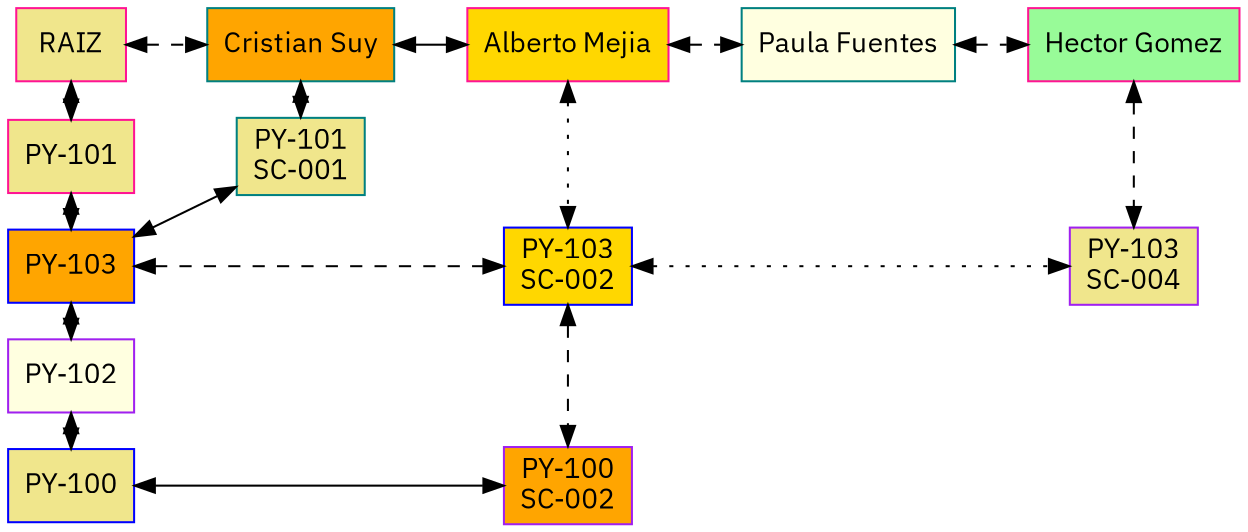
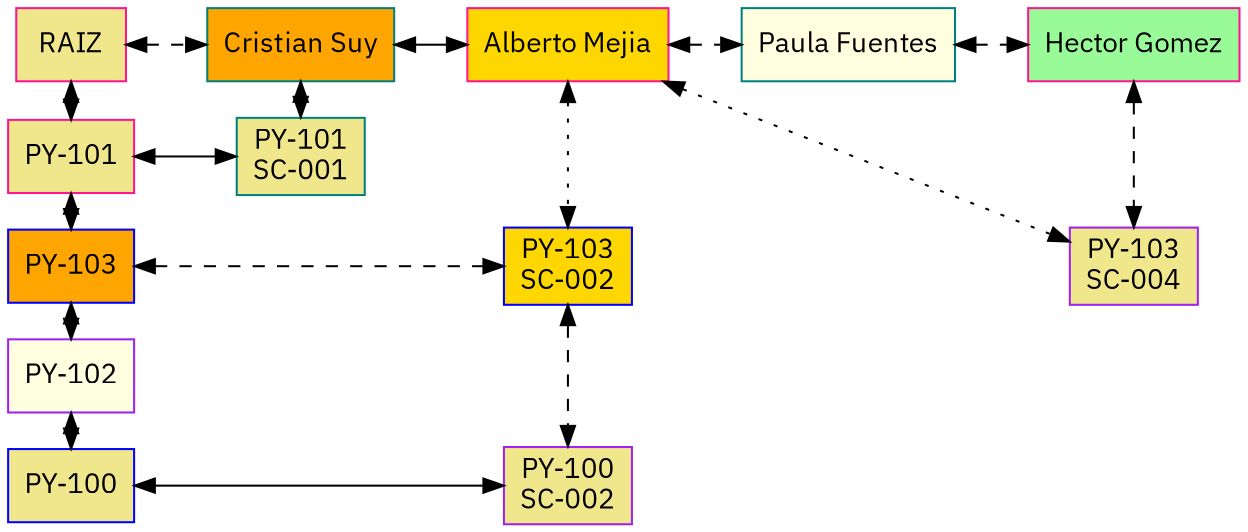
(185, 212) -> (185, 156)
(851, 266) -> (867, 162)
(568, 486) -> (568, 486)
